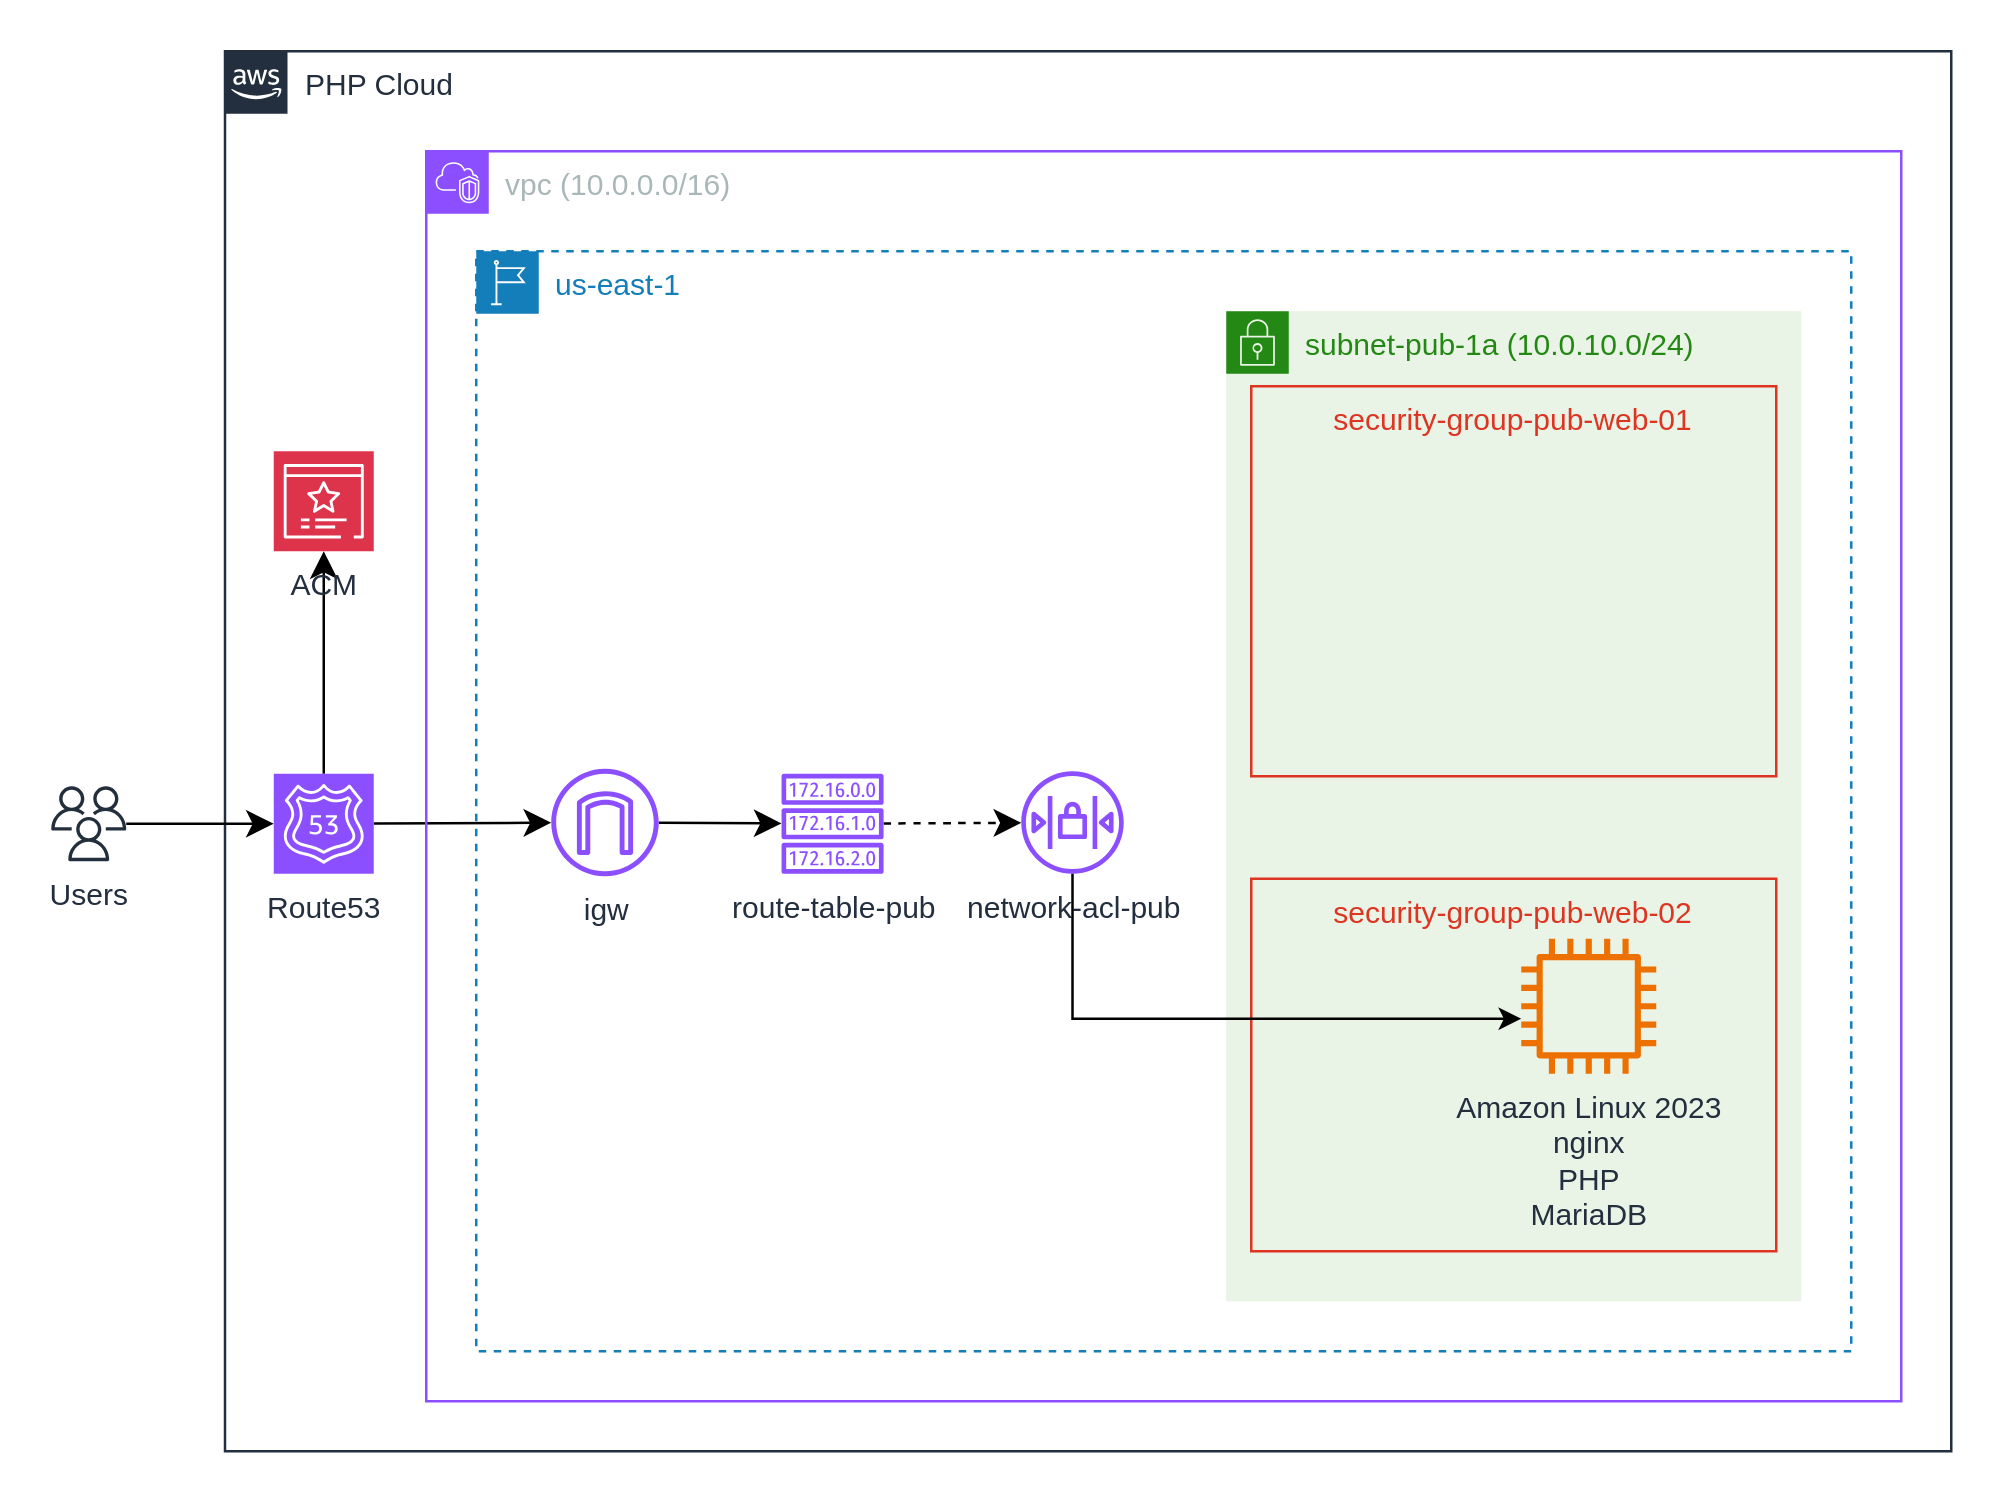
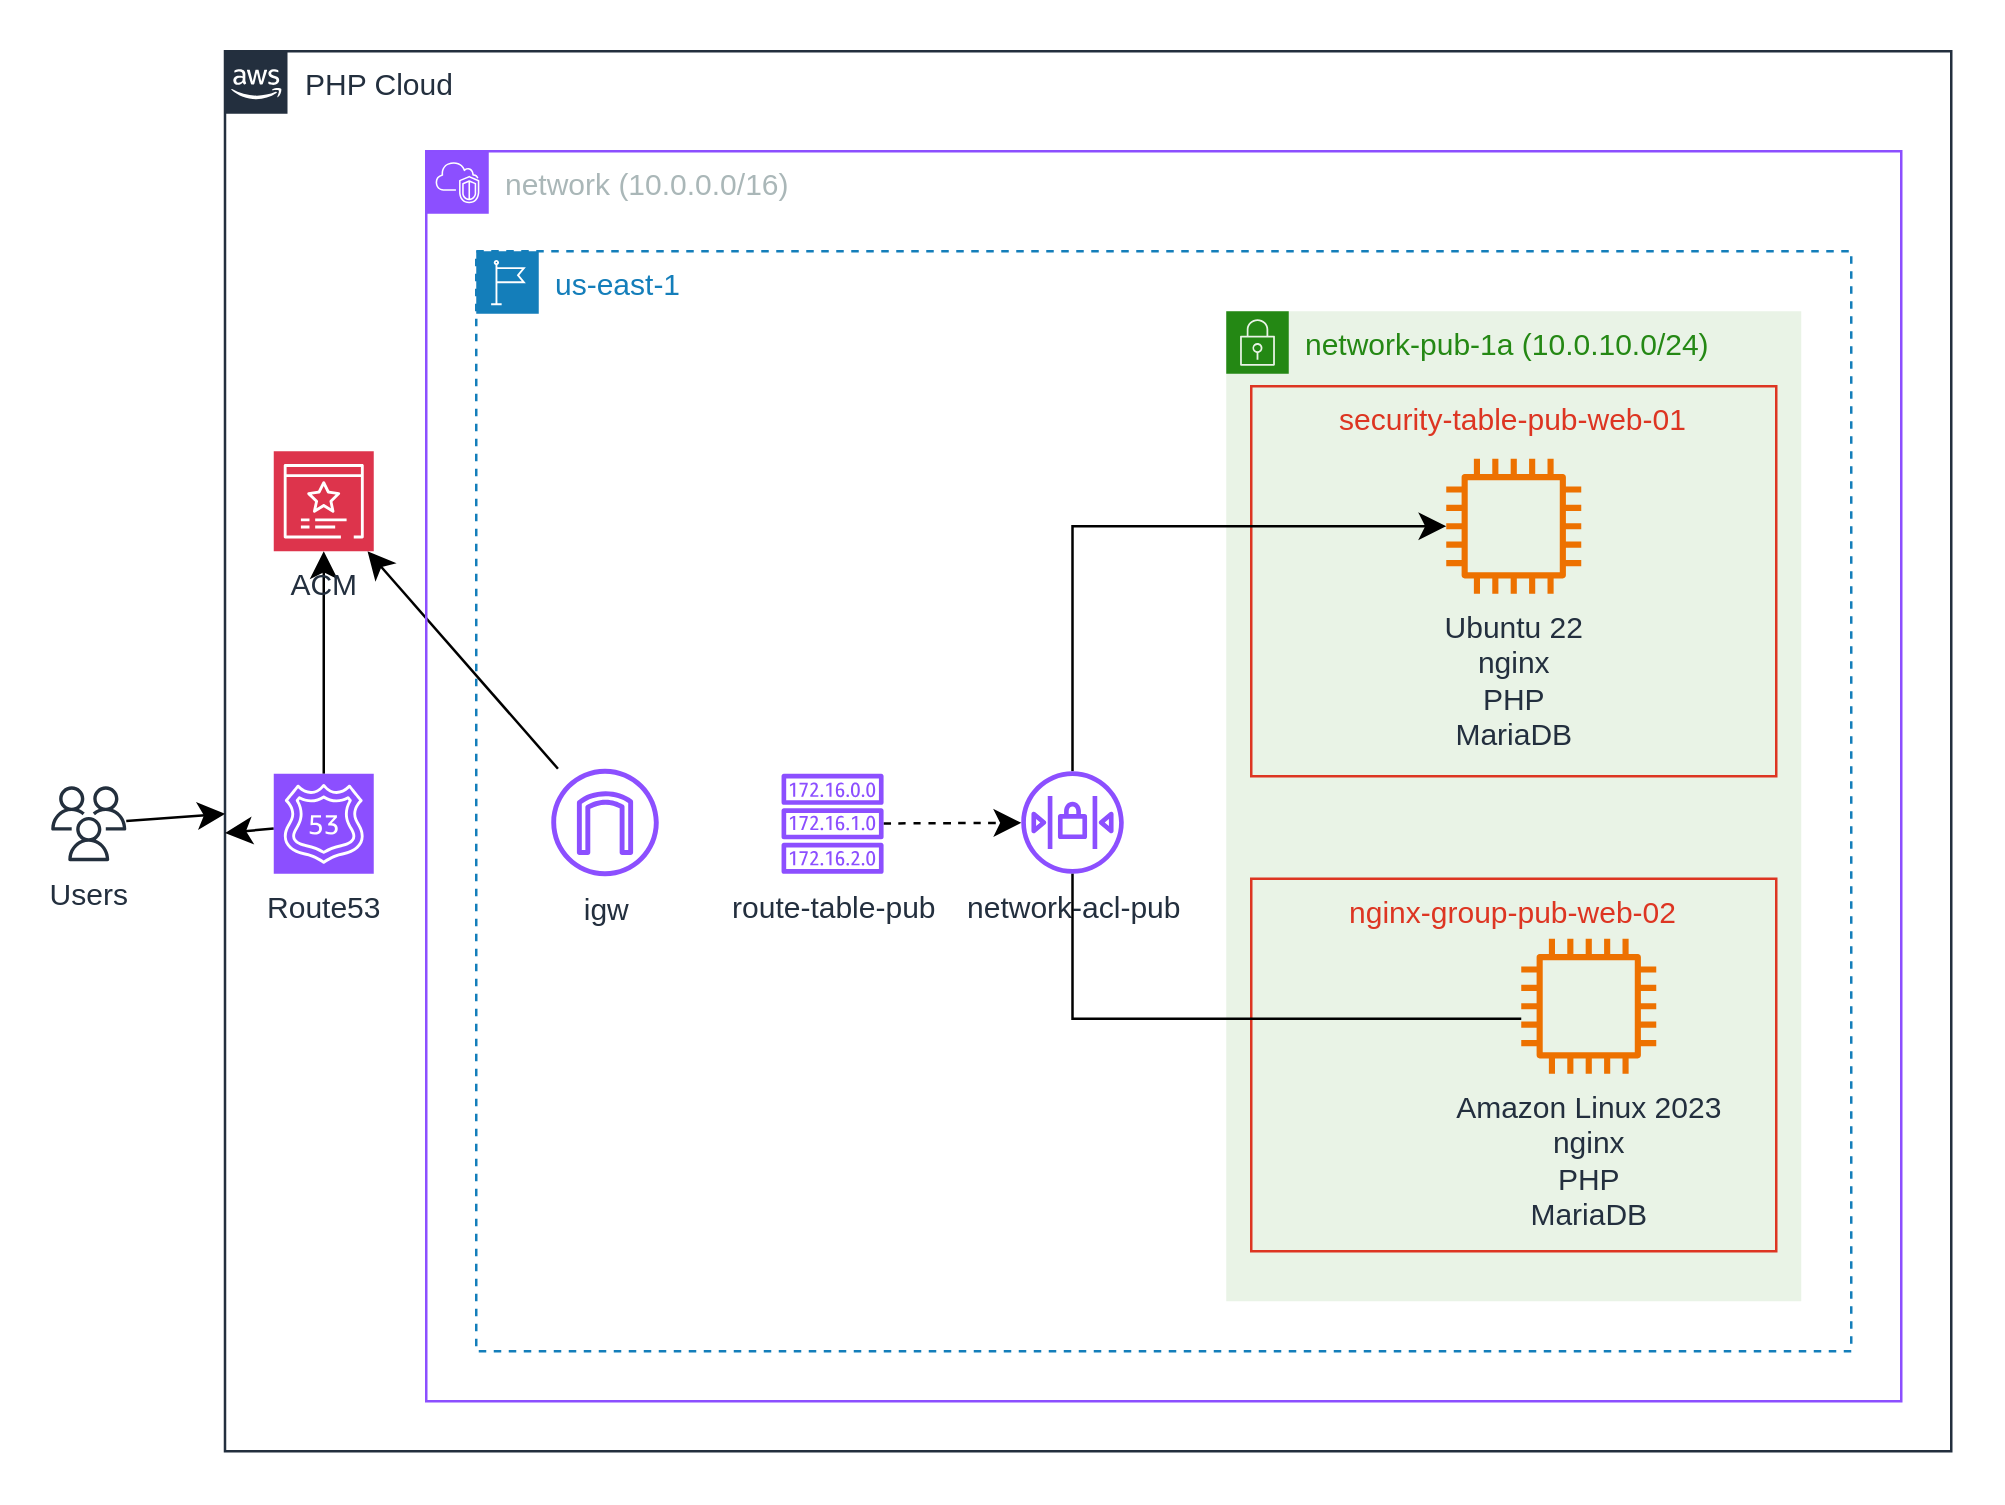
(633, 187) -> (667, 187)
(1526, 347) -> (1534, 347)
(1513, 420) -> (1513, 420)
none -> (1127, 526)
none -> (1514, 526)
(453, 823) -> (259, 830)
(710, 823) -> (469, 667)
(191, 824) -> (166, 818)
(1513, 913) -> (1513, 913)
(1503, 1019) -> (1511, 1019)
